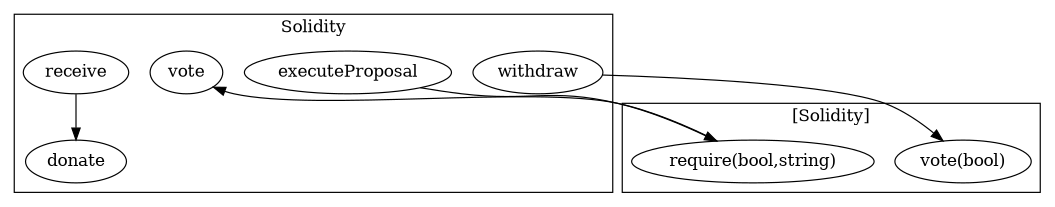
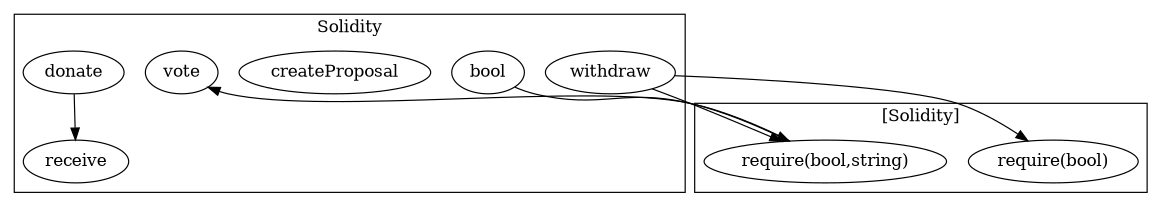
none -> (335, 72)
(348, 72) -> (488, 72)
(76, 111) -> (75, 111)
none -> (712, 112)
(963, 162) -> (1053, 162)
